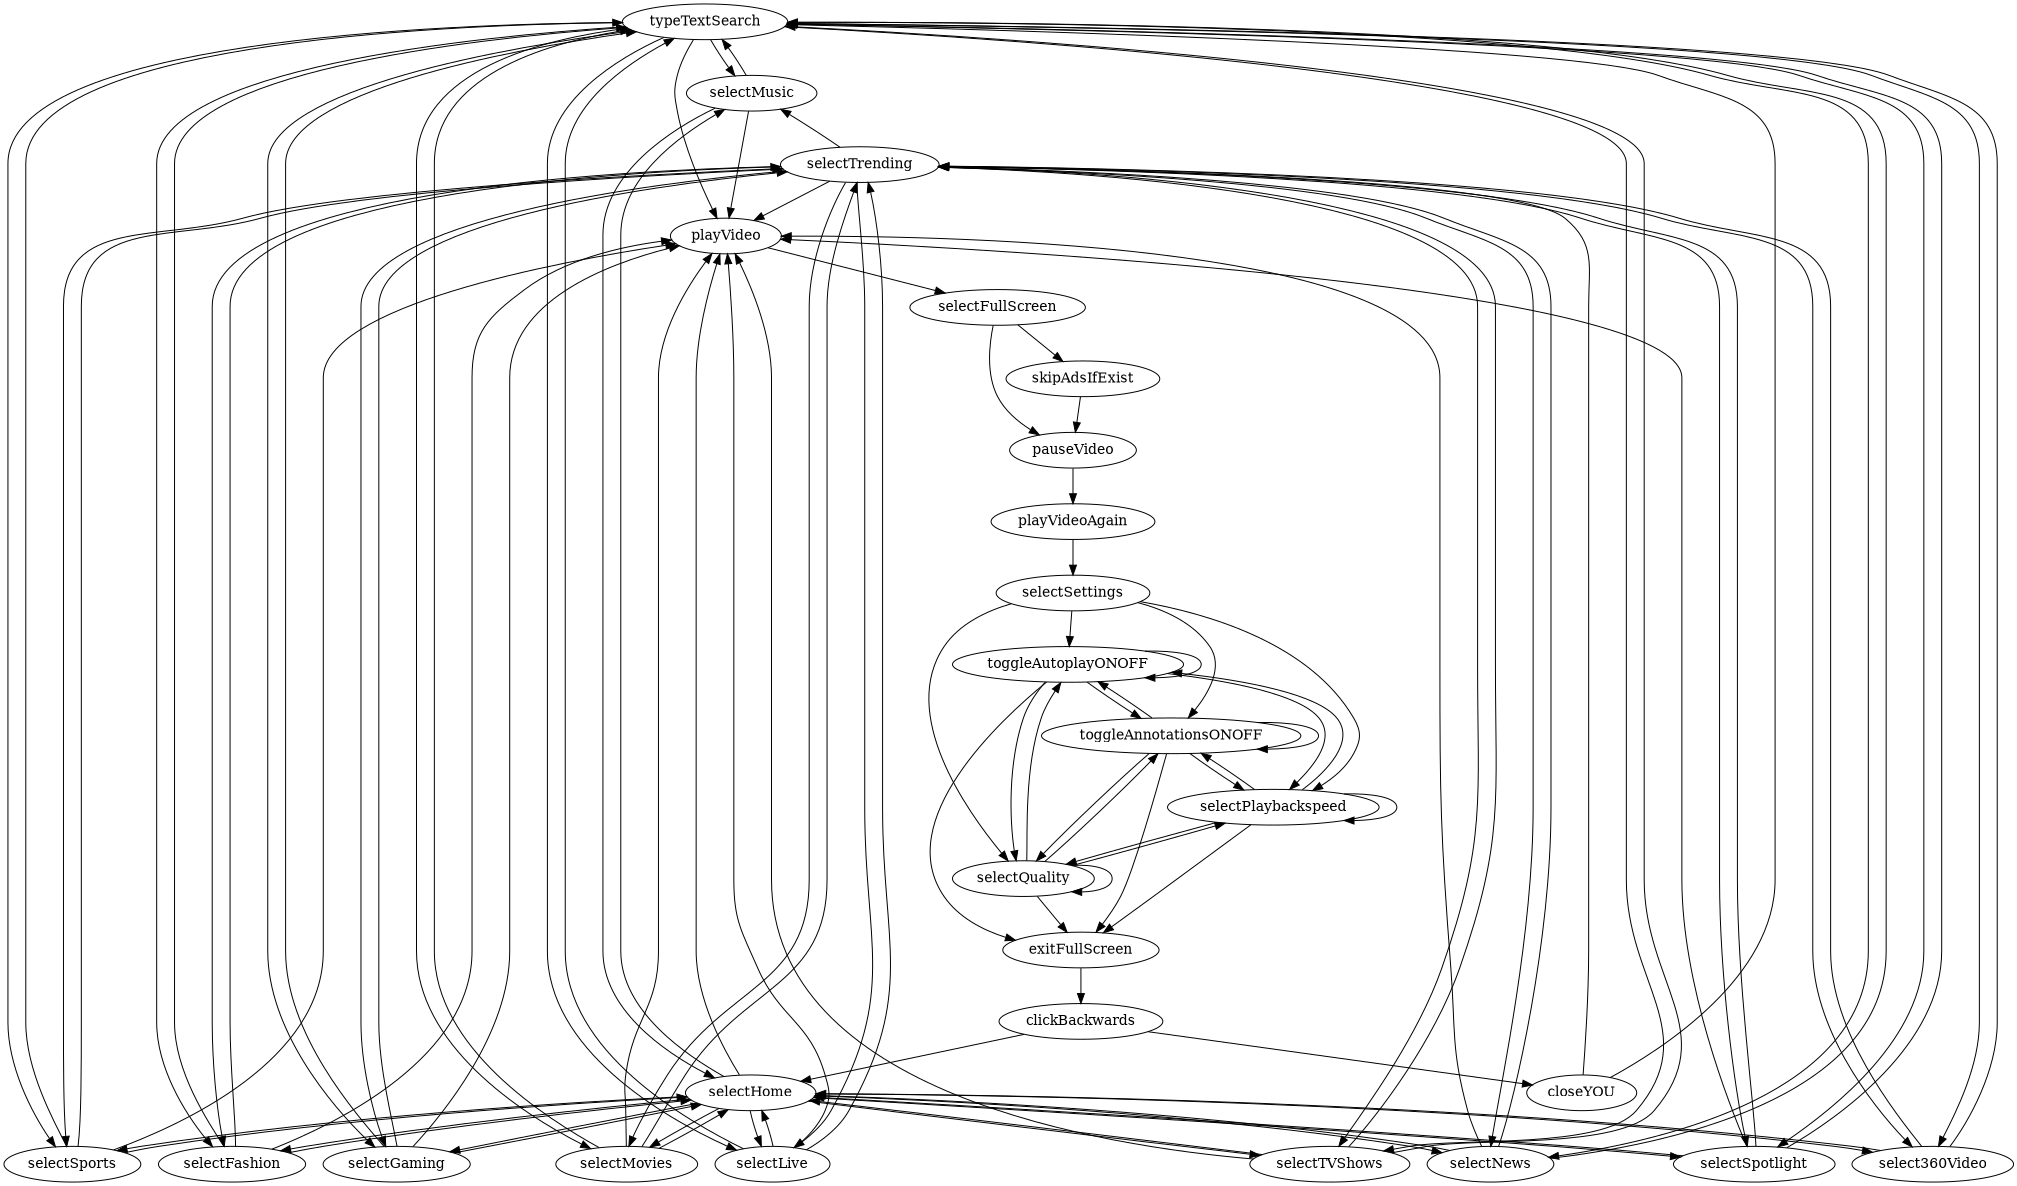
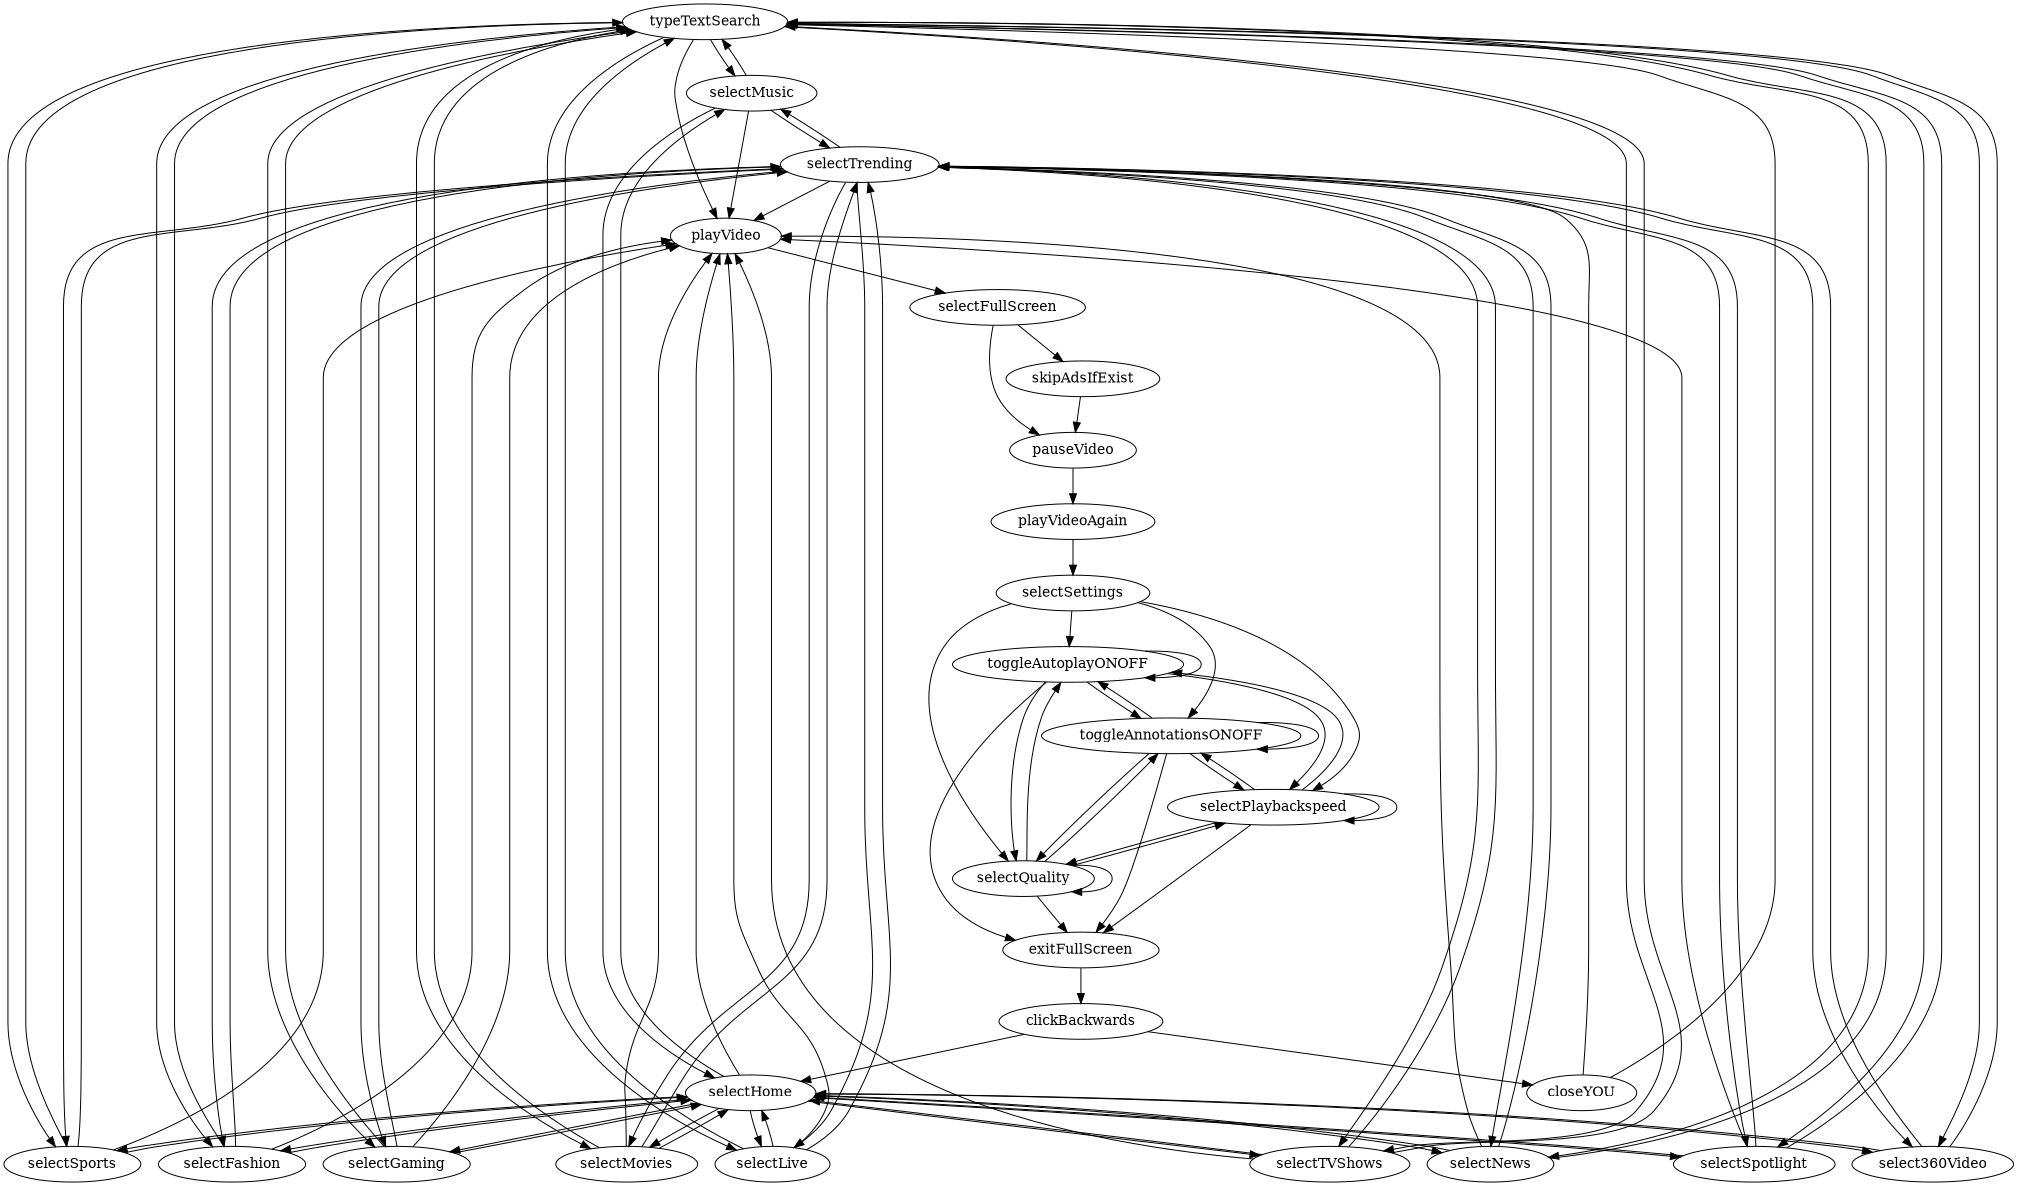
none -> (796, 127)
